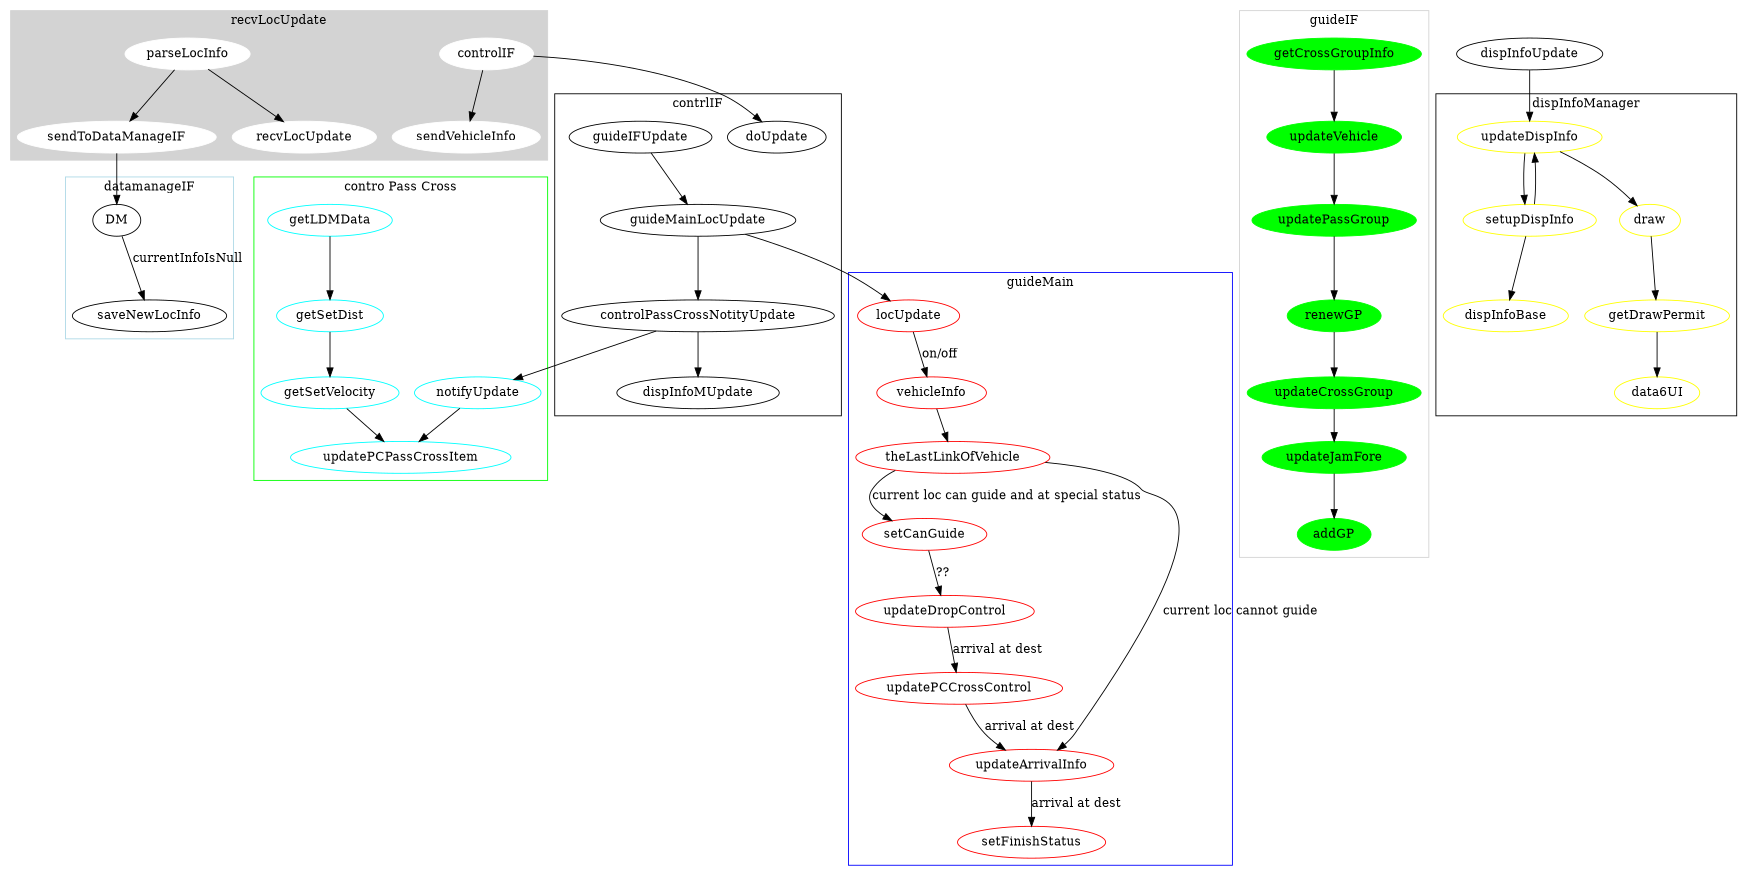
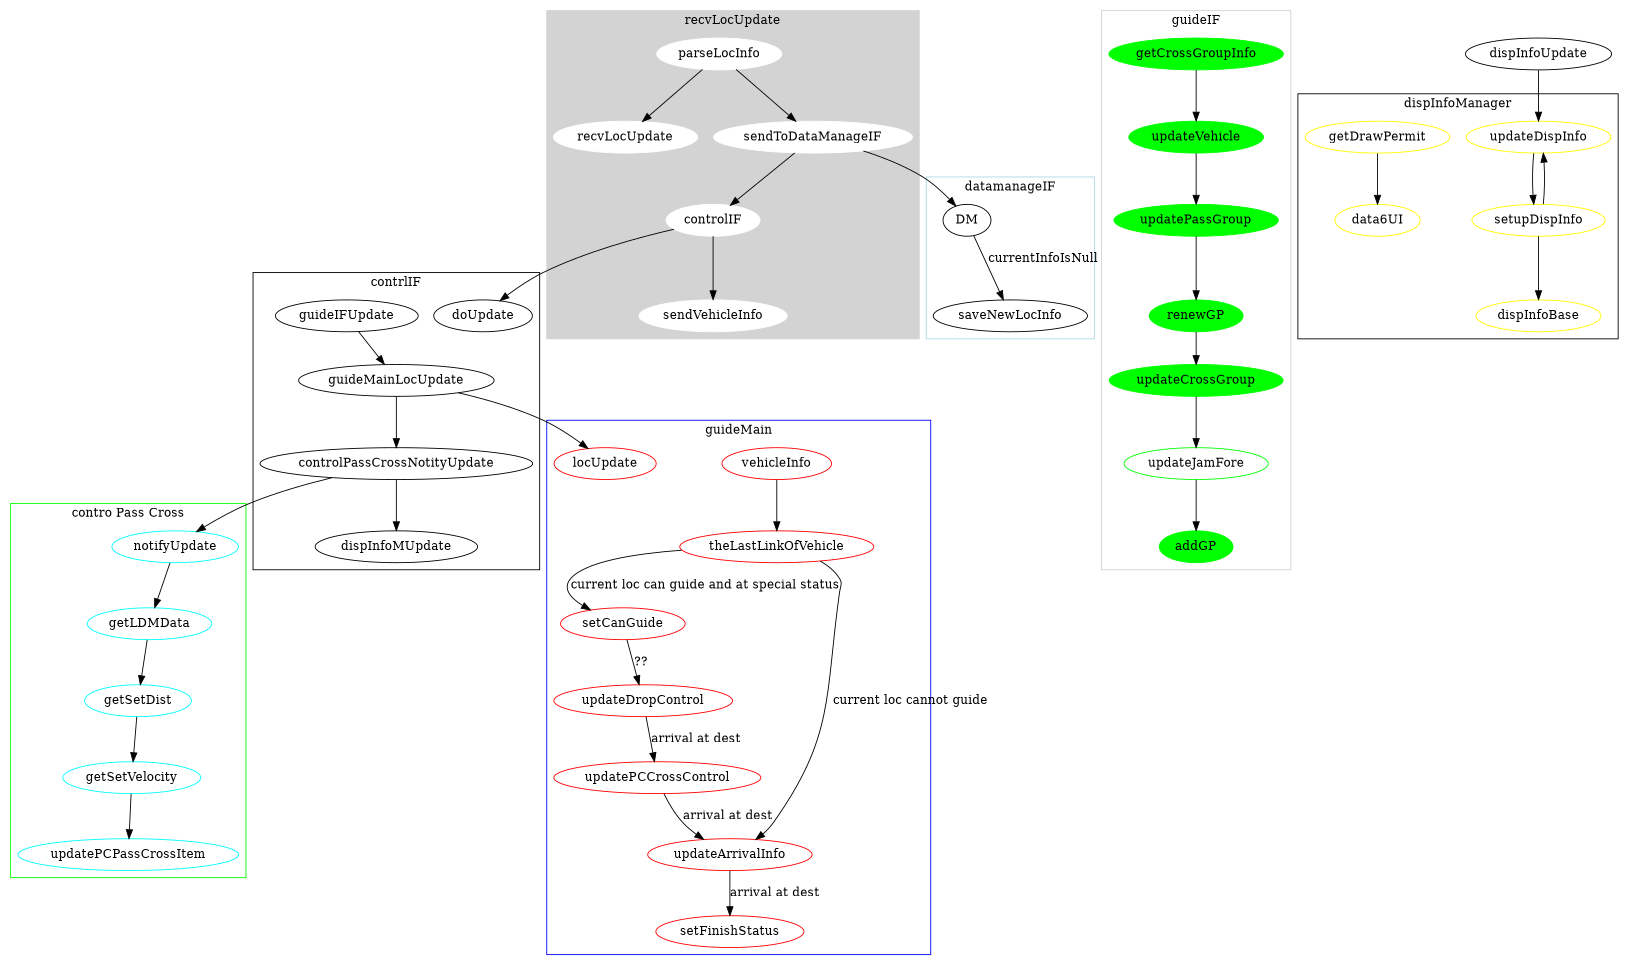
none -> (766, 176)
(1650, 220) -> none
(919, 350) -> none
(443, 422) -> (164, 581)
(1334, 457) -> (1196, 464)
